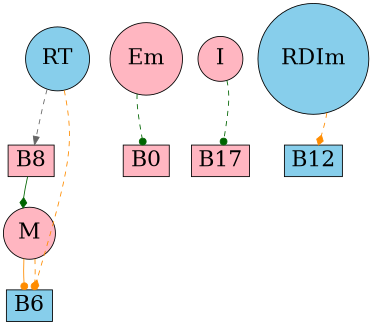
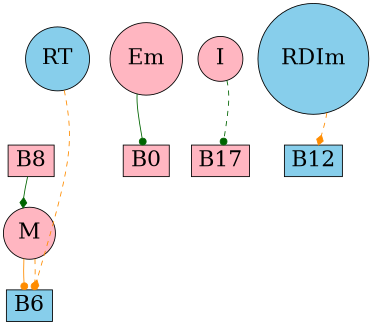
(41, 113) -> none
(139, 116) -> (139, 116)
